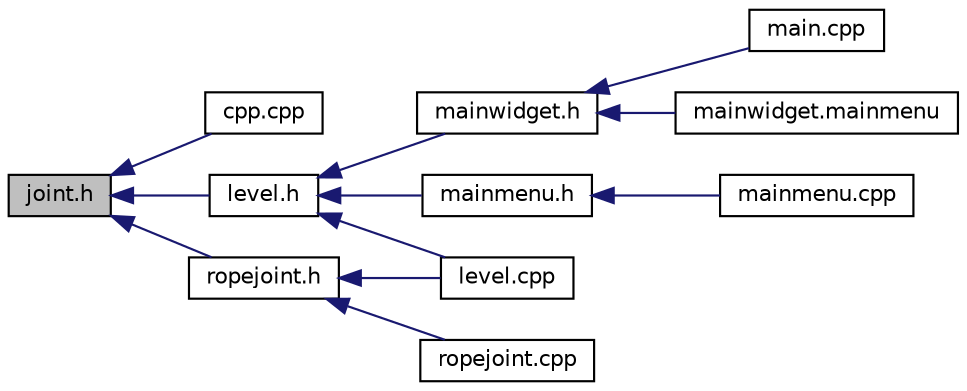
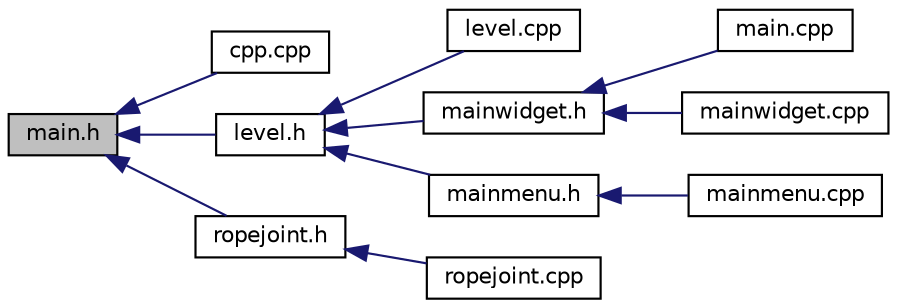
(817, 113) -> (785, 113)
(60, 196) -> (63, 135)
(401, 278) -> none
